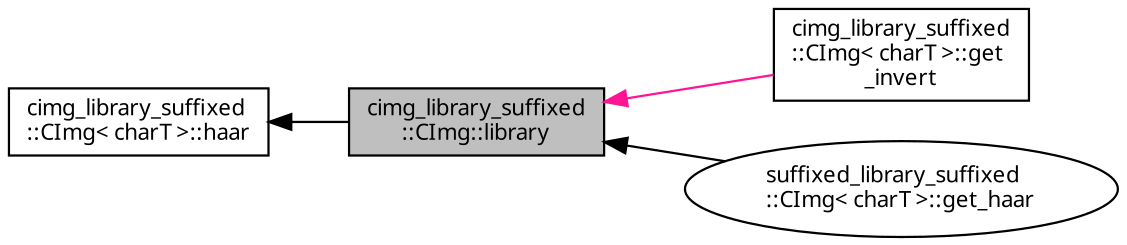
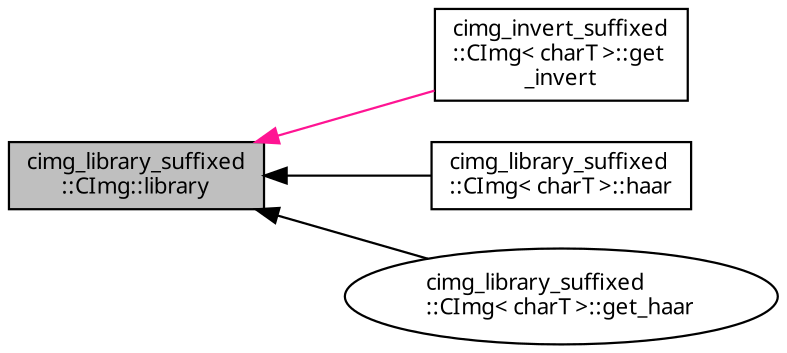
(901, 55) -> (561, 55)
(320, 122) -> (359, 176)
(901, 189) -> (561, 296)
